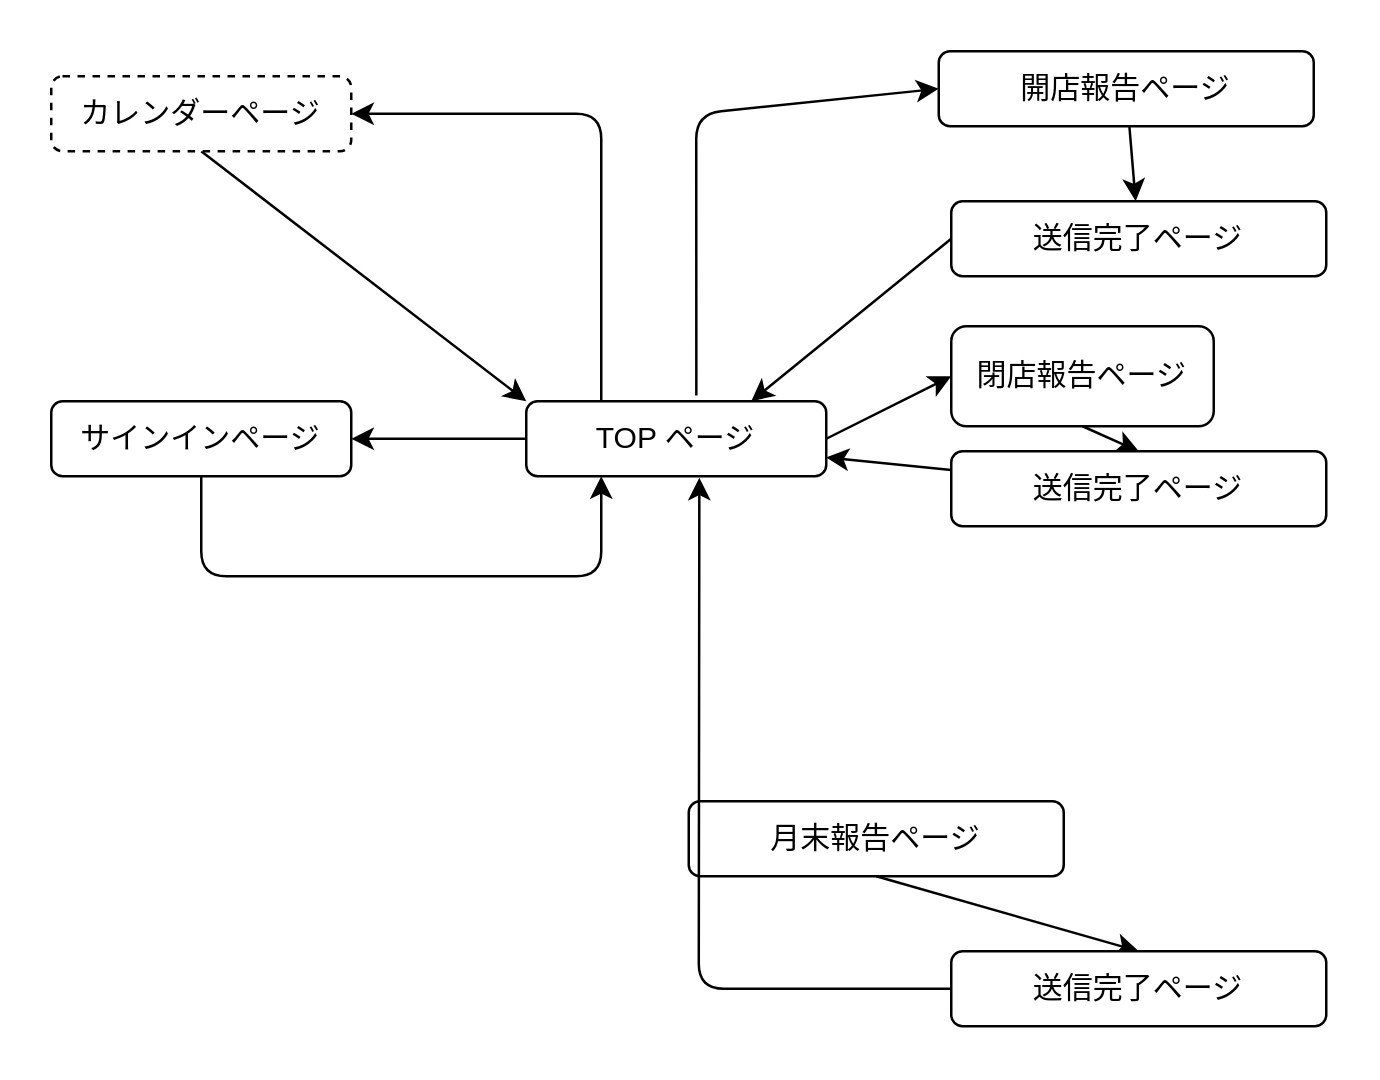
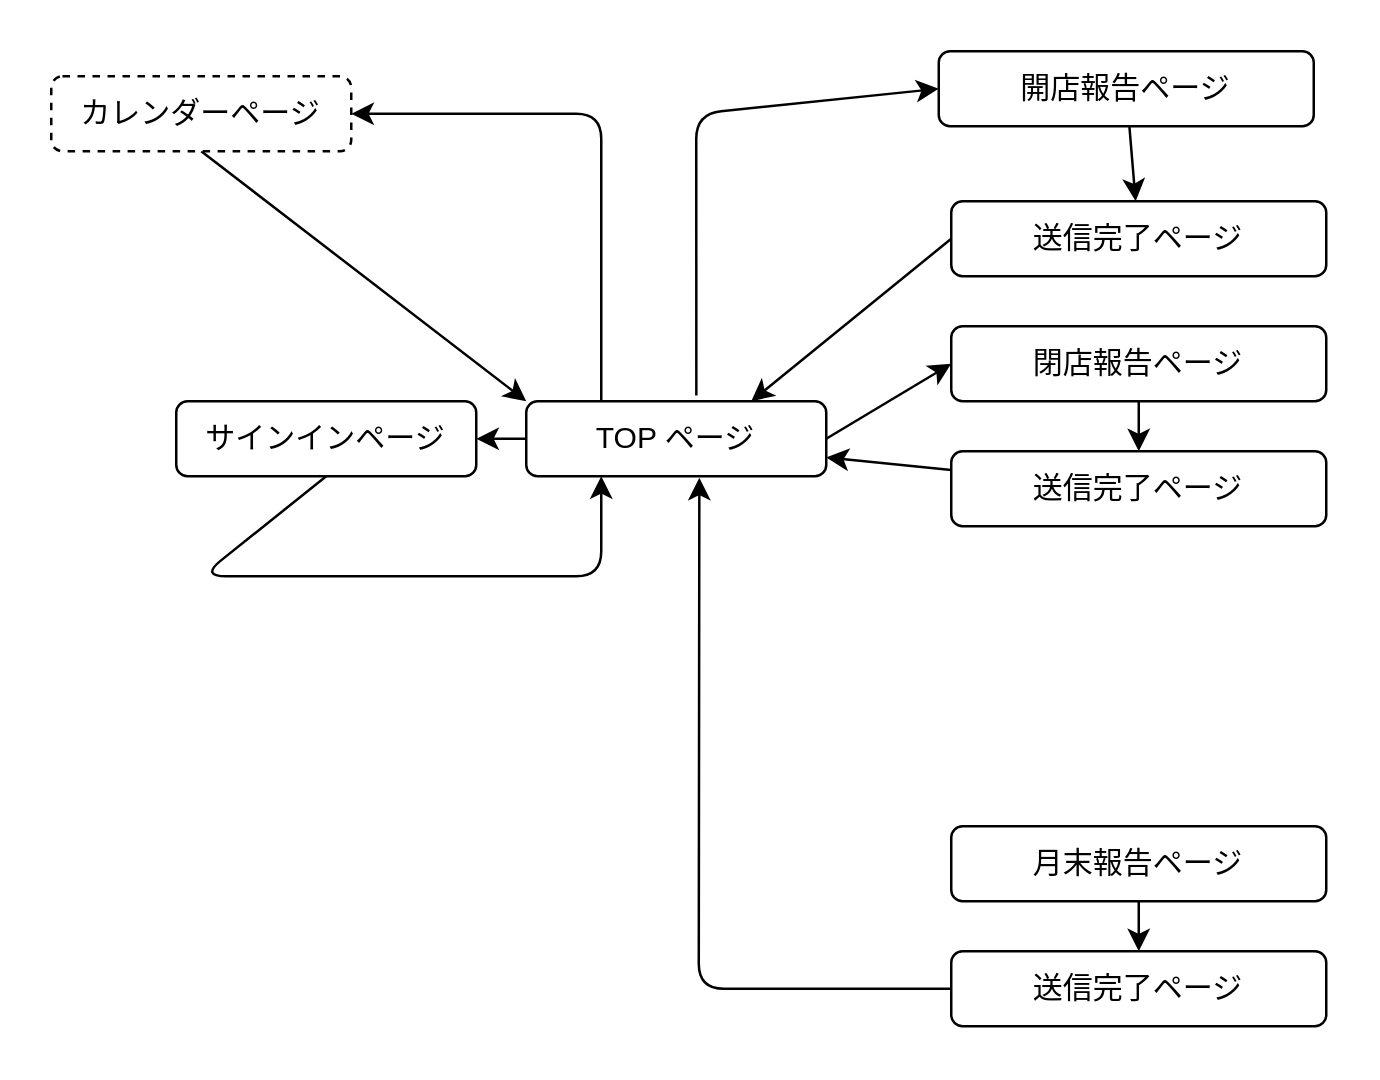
(1083, 376) -> (1139, 364)
(201, 439) -> (326, 439)
(876, 839) -> (1139, 864)
